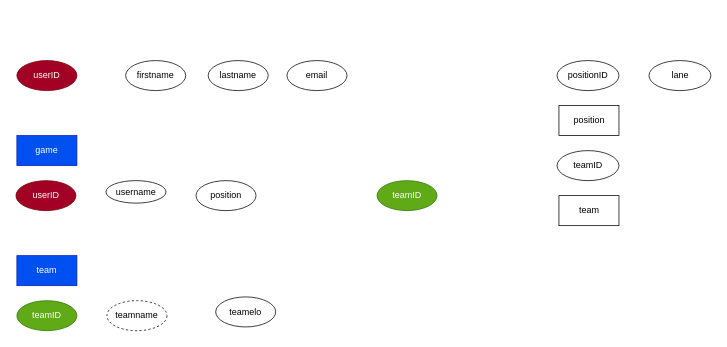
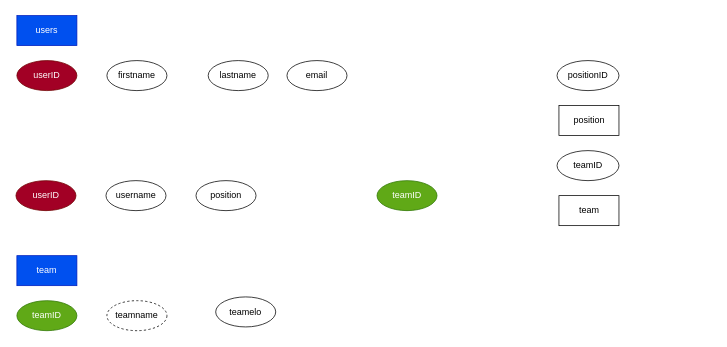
none -> (47, 30)
(156, 75) -> (137, 75)
(680, 75) -> none
(47, 150) -> none
(136, 192) -> (136, 195)
